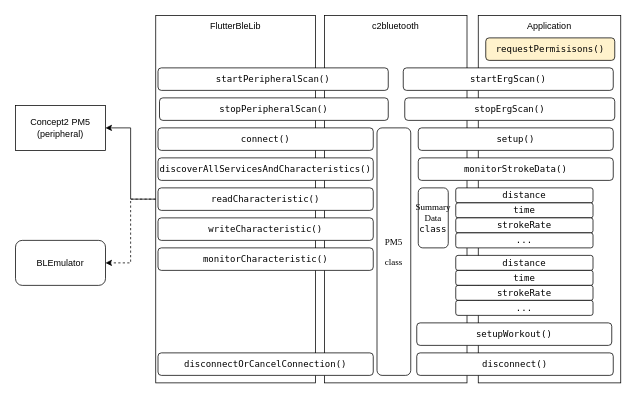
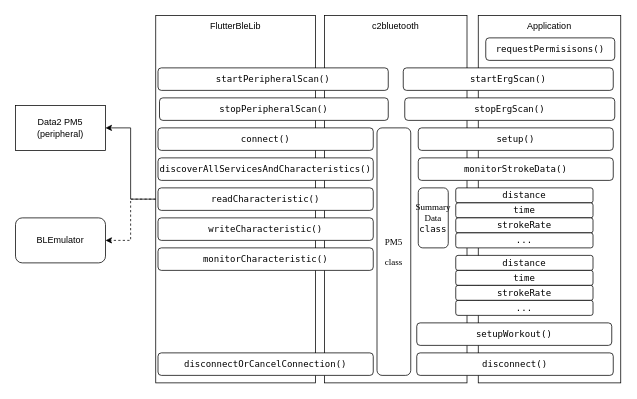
(550, 49) -> (550, 49)
(60, 128) -> (60, 128)
(60, 263) -> (60, 240)
